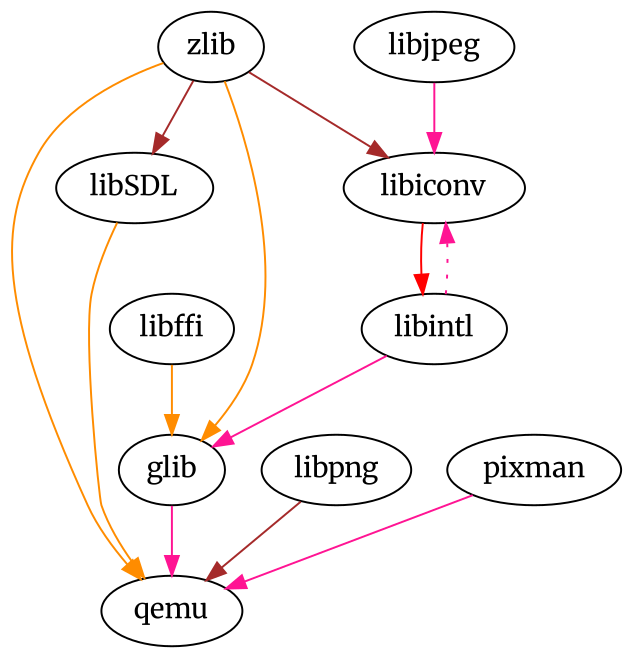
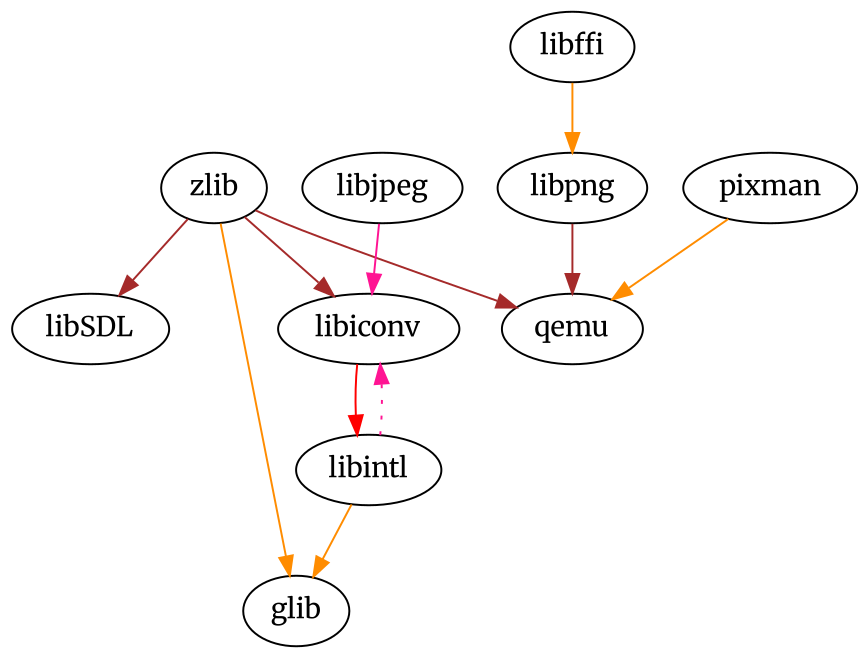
(15, 290) -> (363, 253)
(172, 390) -> (572, 108)
(91, 394) -> none
(309, 397) -> (337, 532)
(172, 531) -> none
(359, 538) -> (679, 253)
